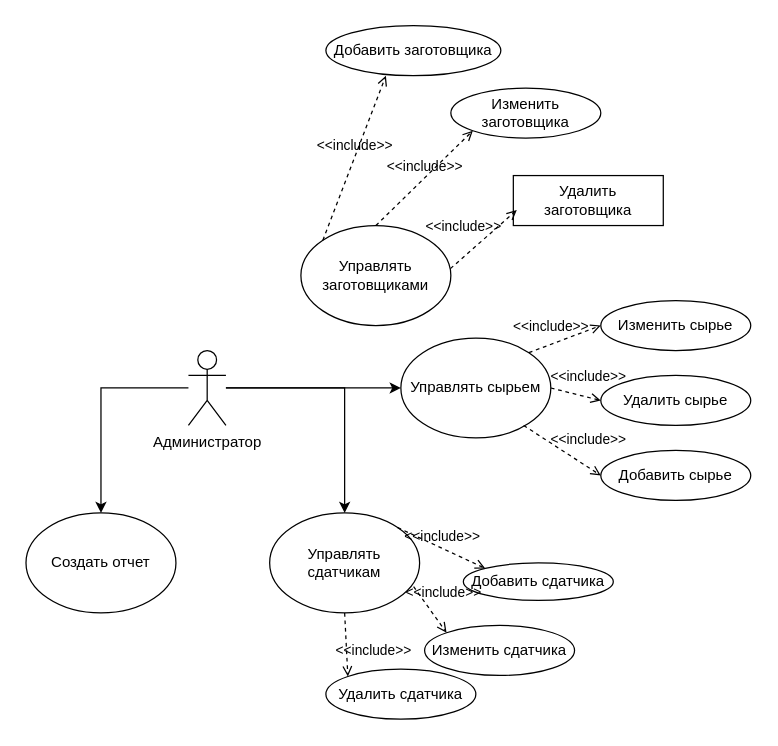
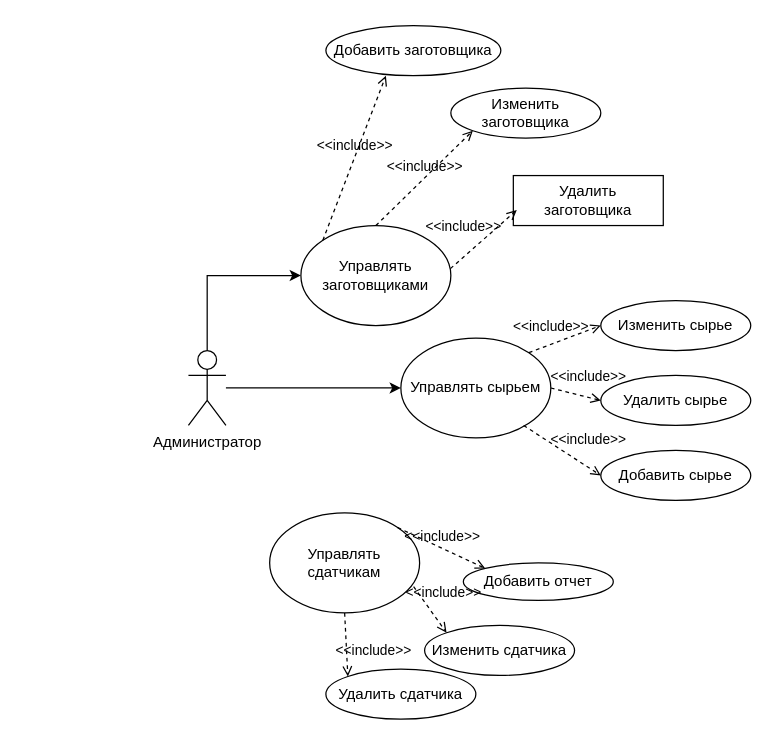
none -> (212, 276)
(101, 403) -> none
(344, 448) -> none
(101, 563) -> none
(538, 582) -> (538, 582)
